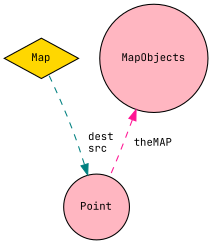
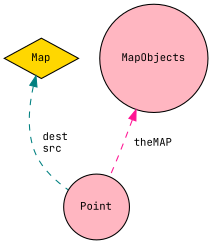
(68, 119) -> (32, 145)
